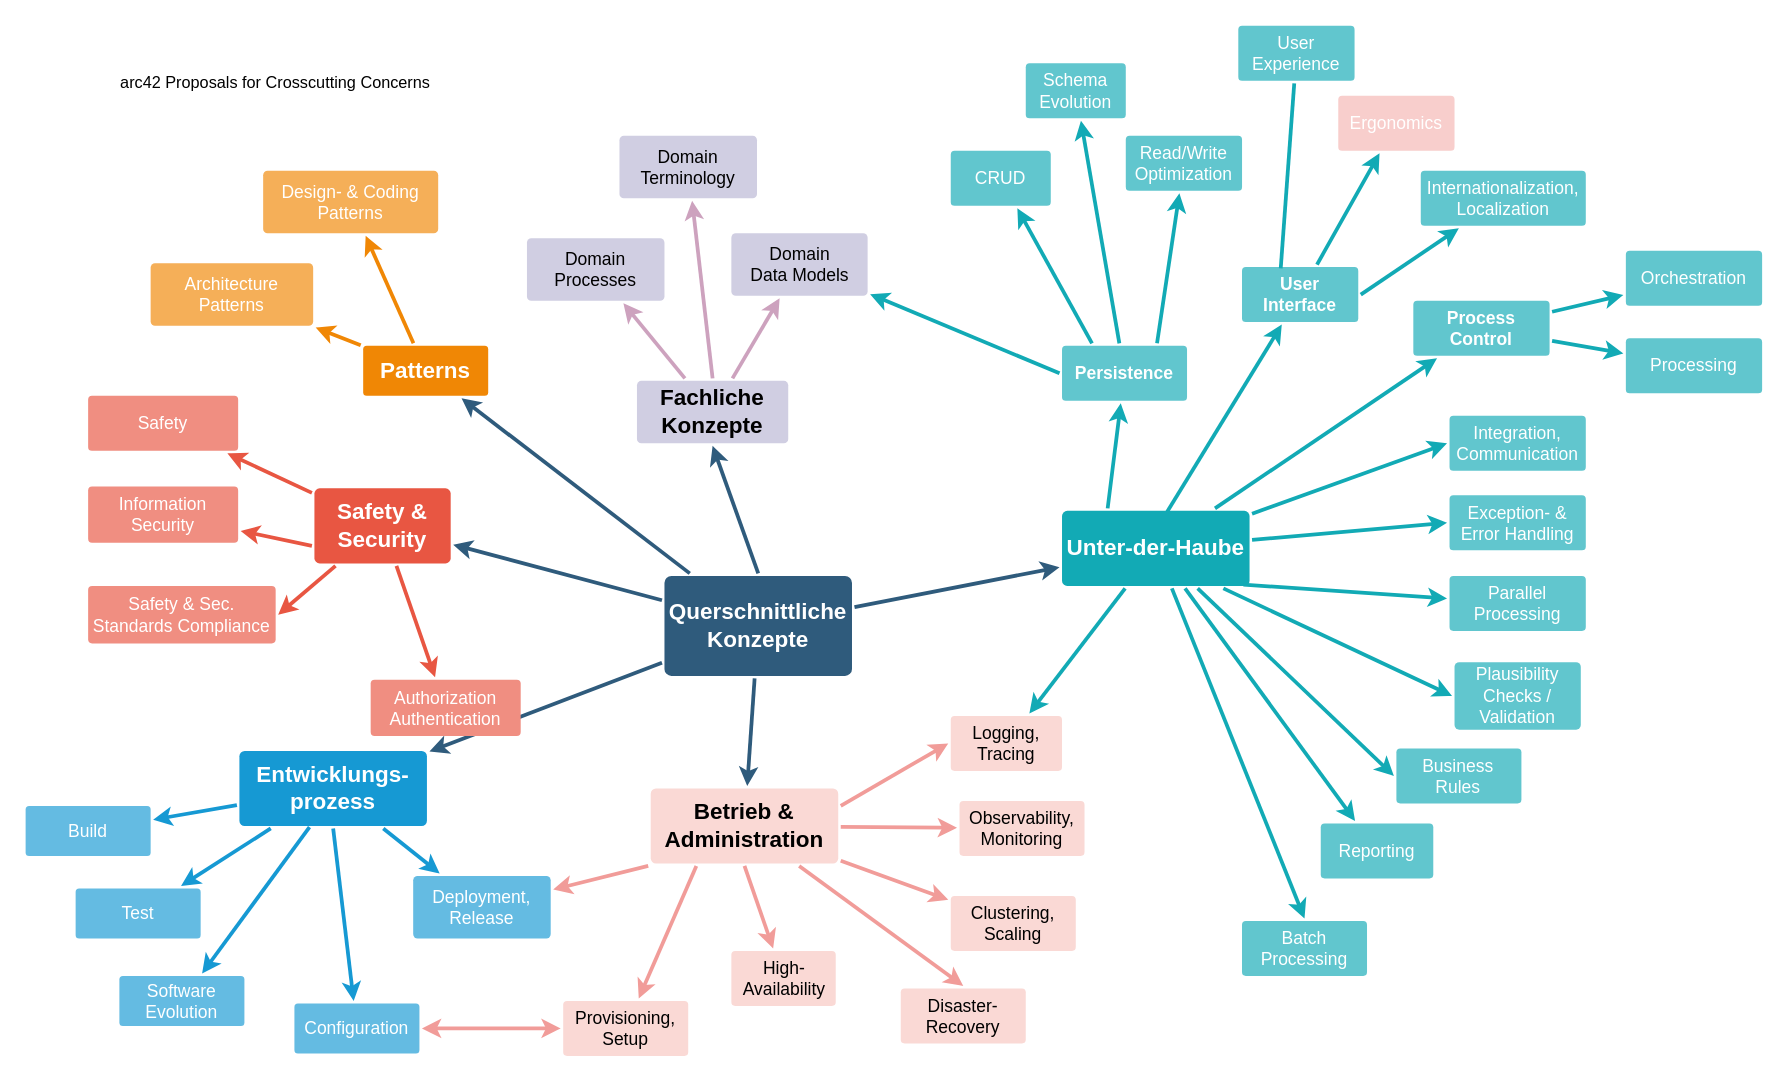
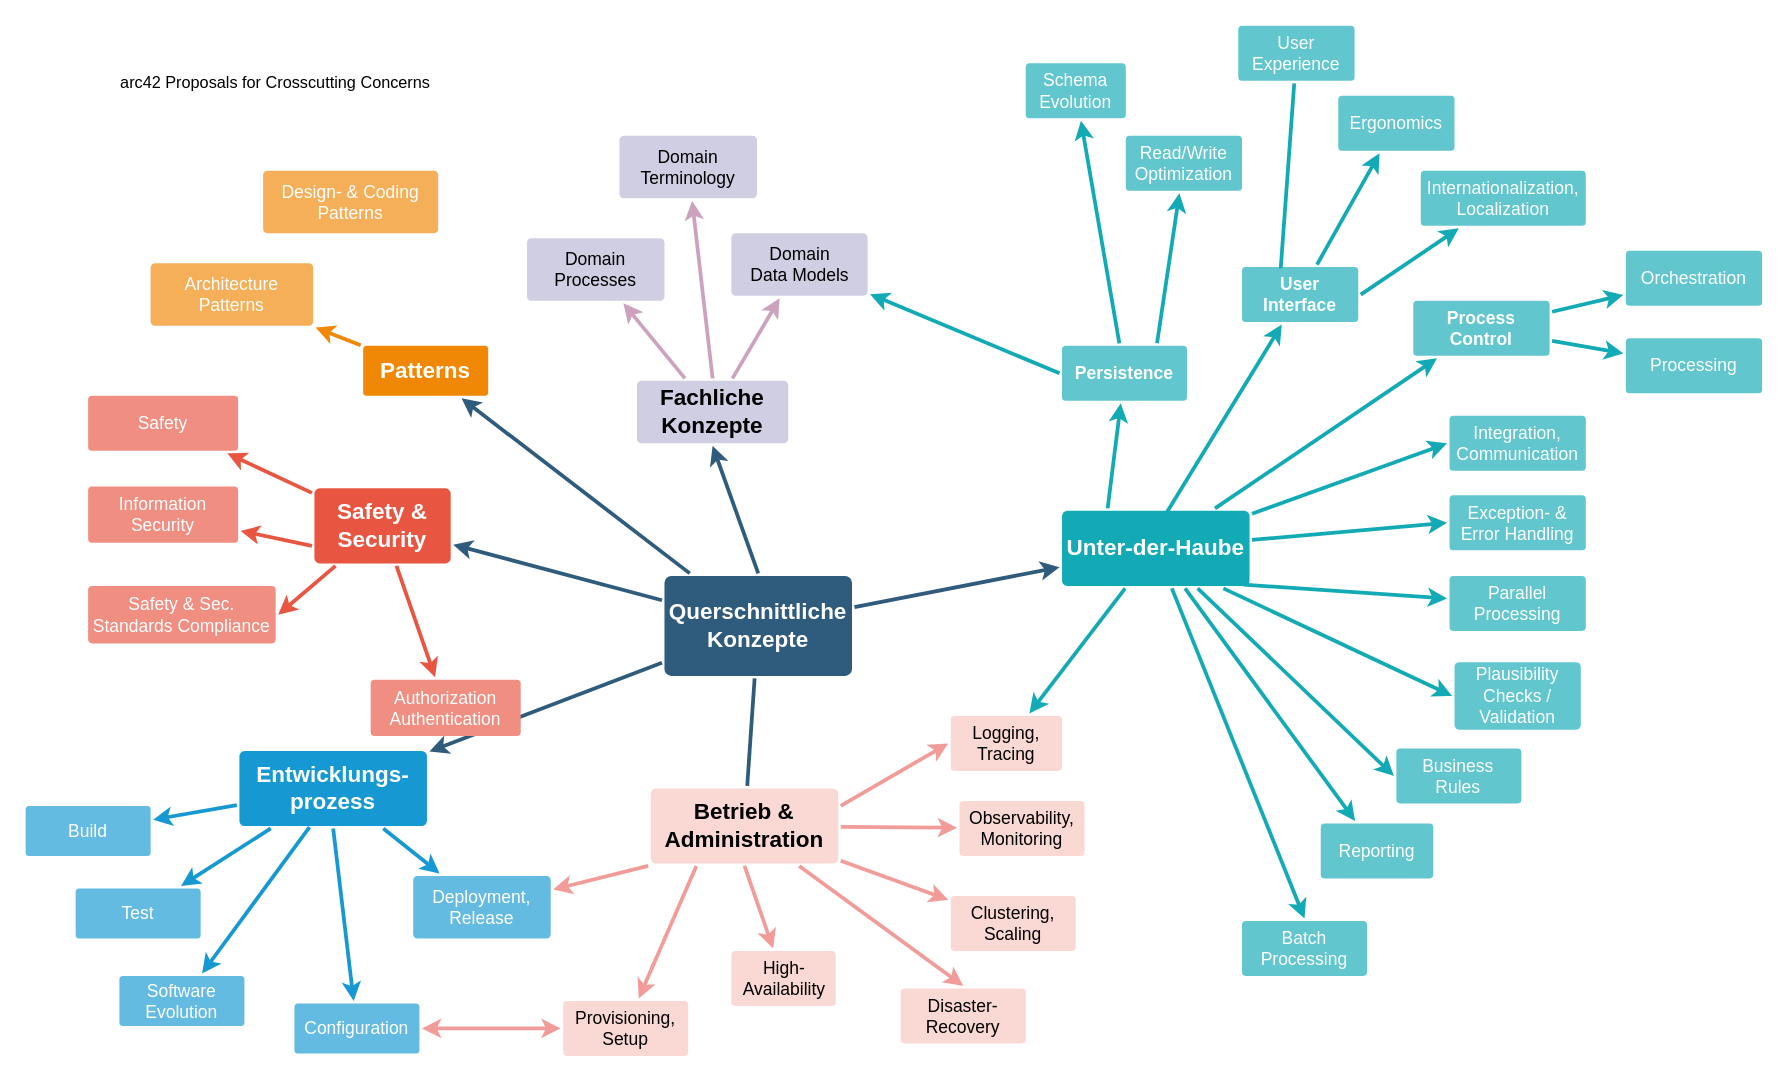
(1396, 123) -> (1396, 123)
(1001, 178) -> none
(1058, 282) -> none
(392, 296) -> none
(748, 770) -> (748, 777)
